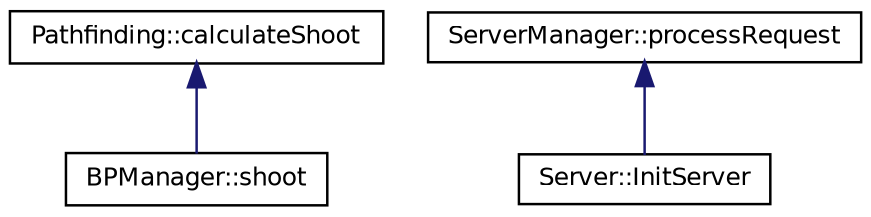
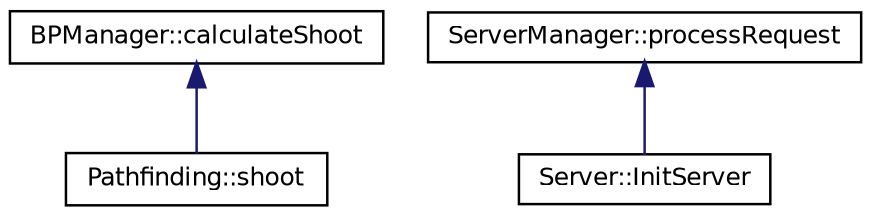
(197, 37) -> (197, 37)
(197, 179) -> (197, 179)
